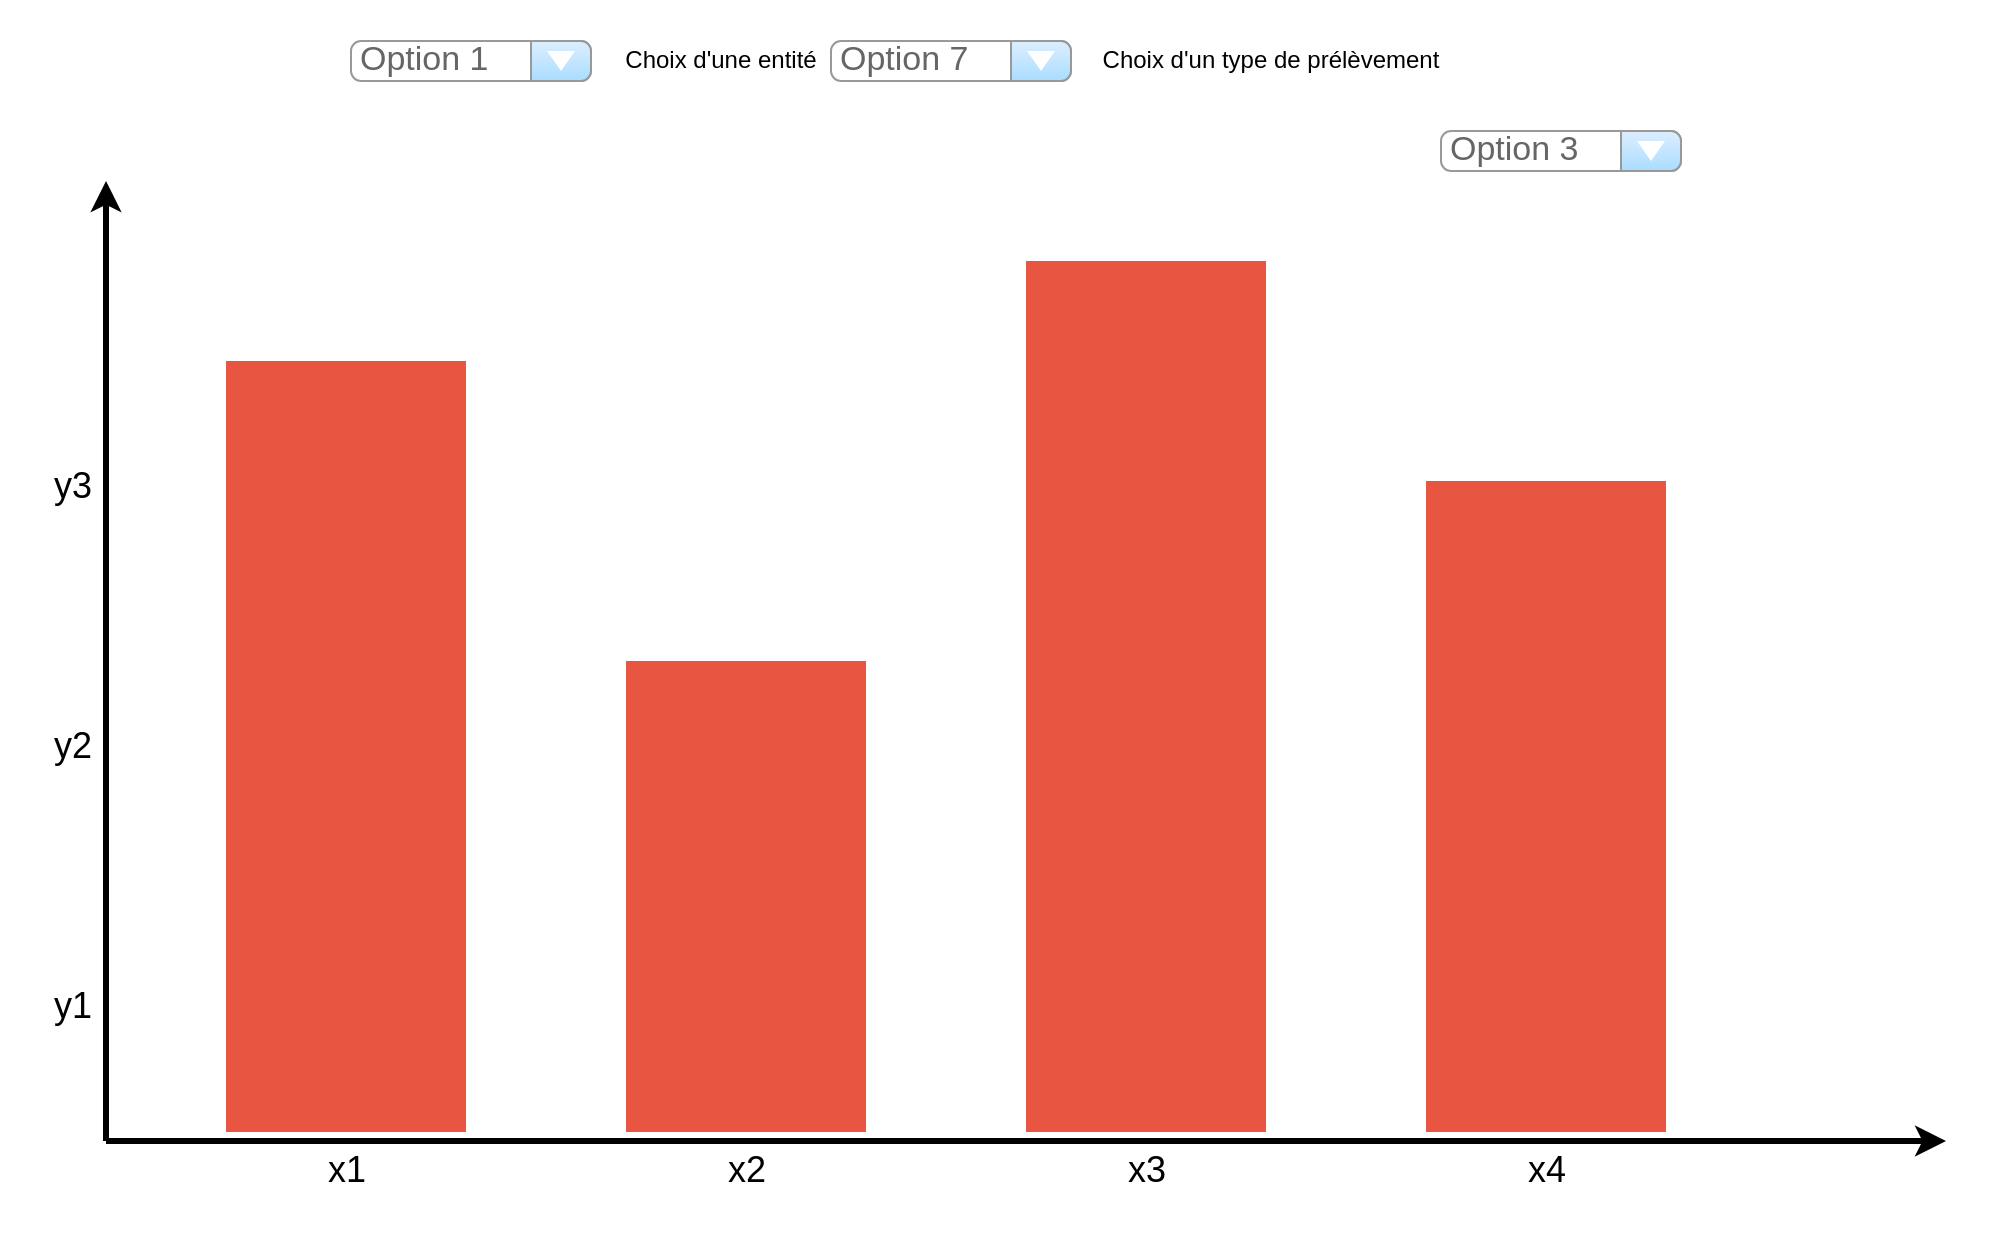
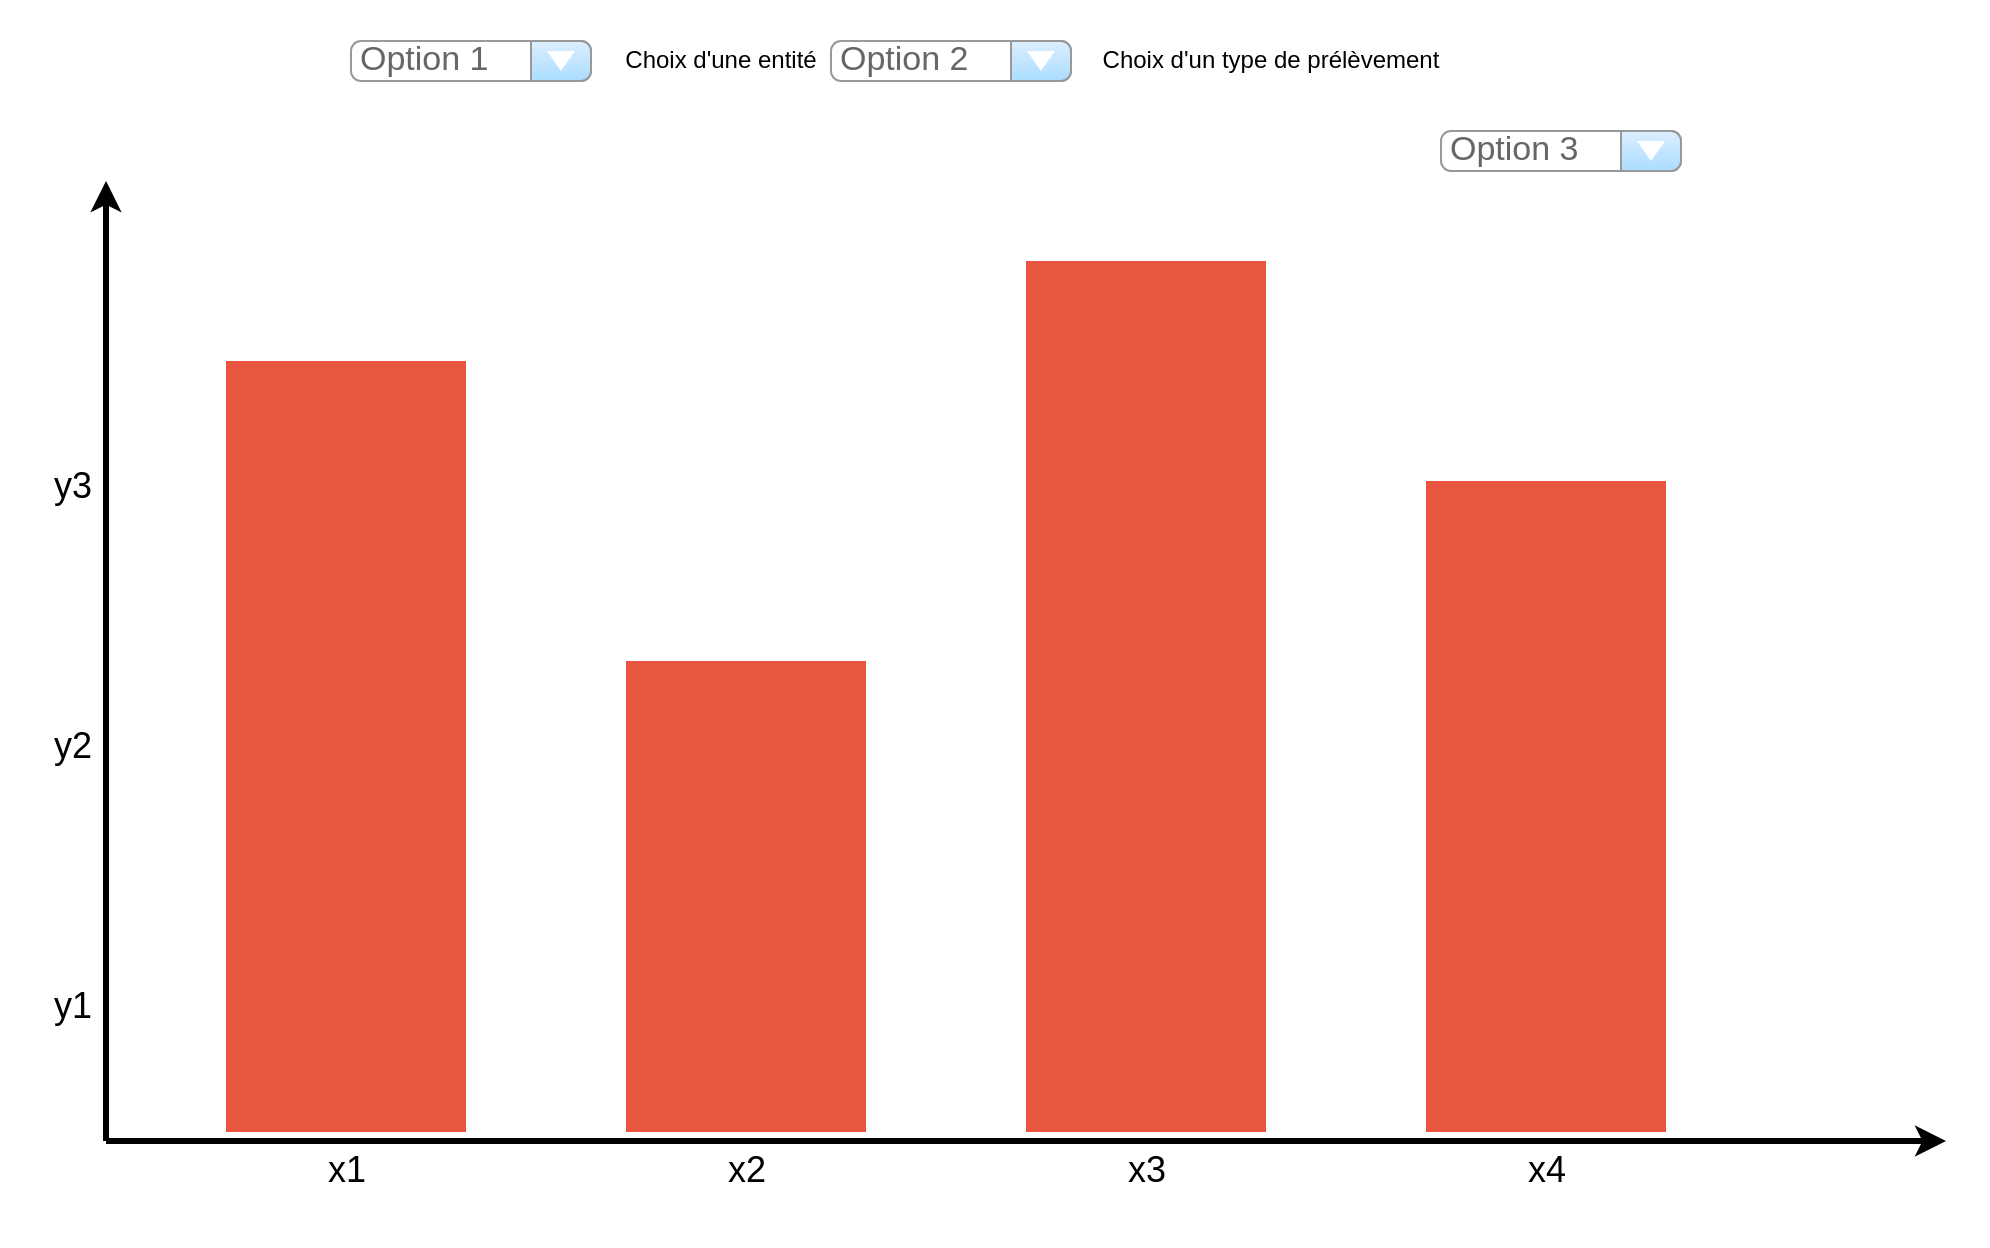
(908, 61) -> (908, 61)
